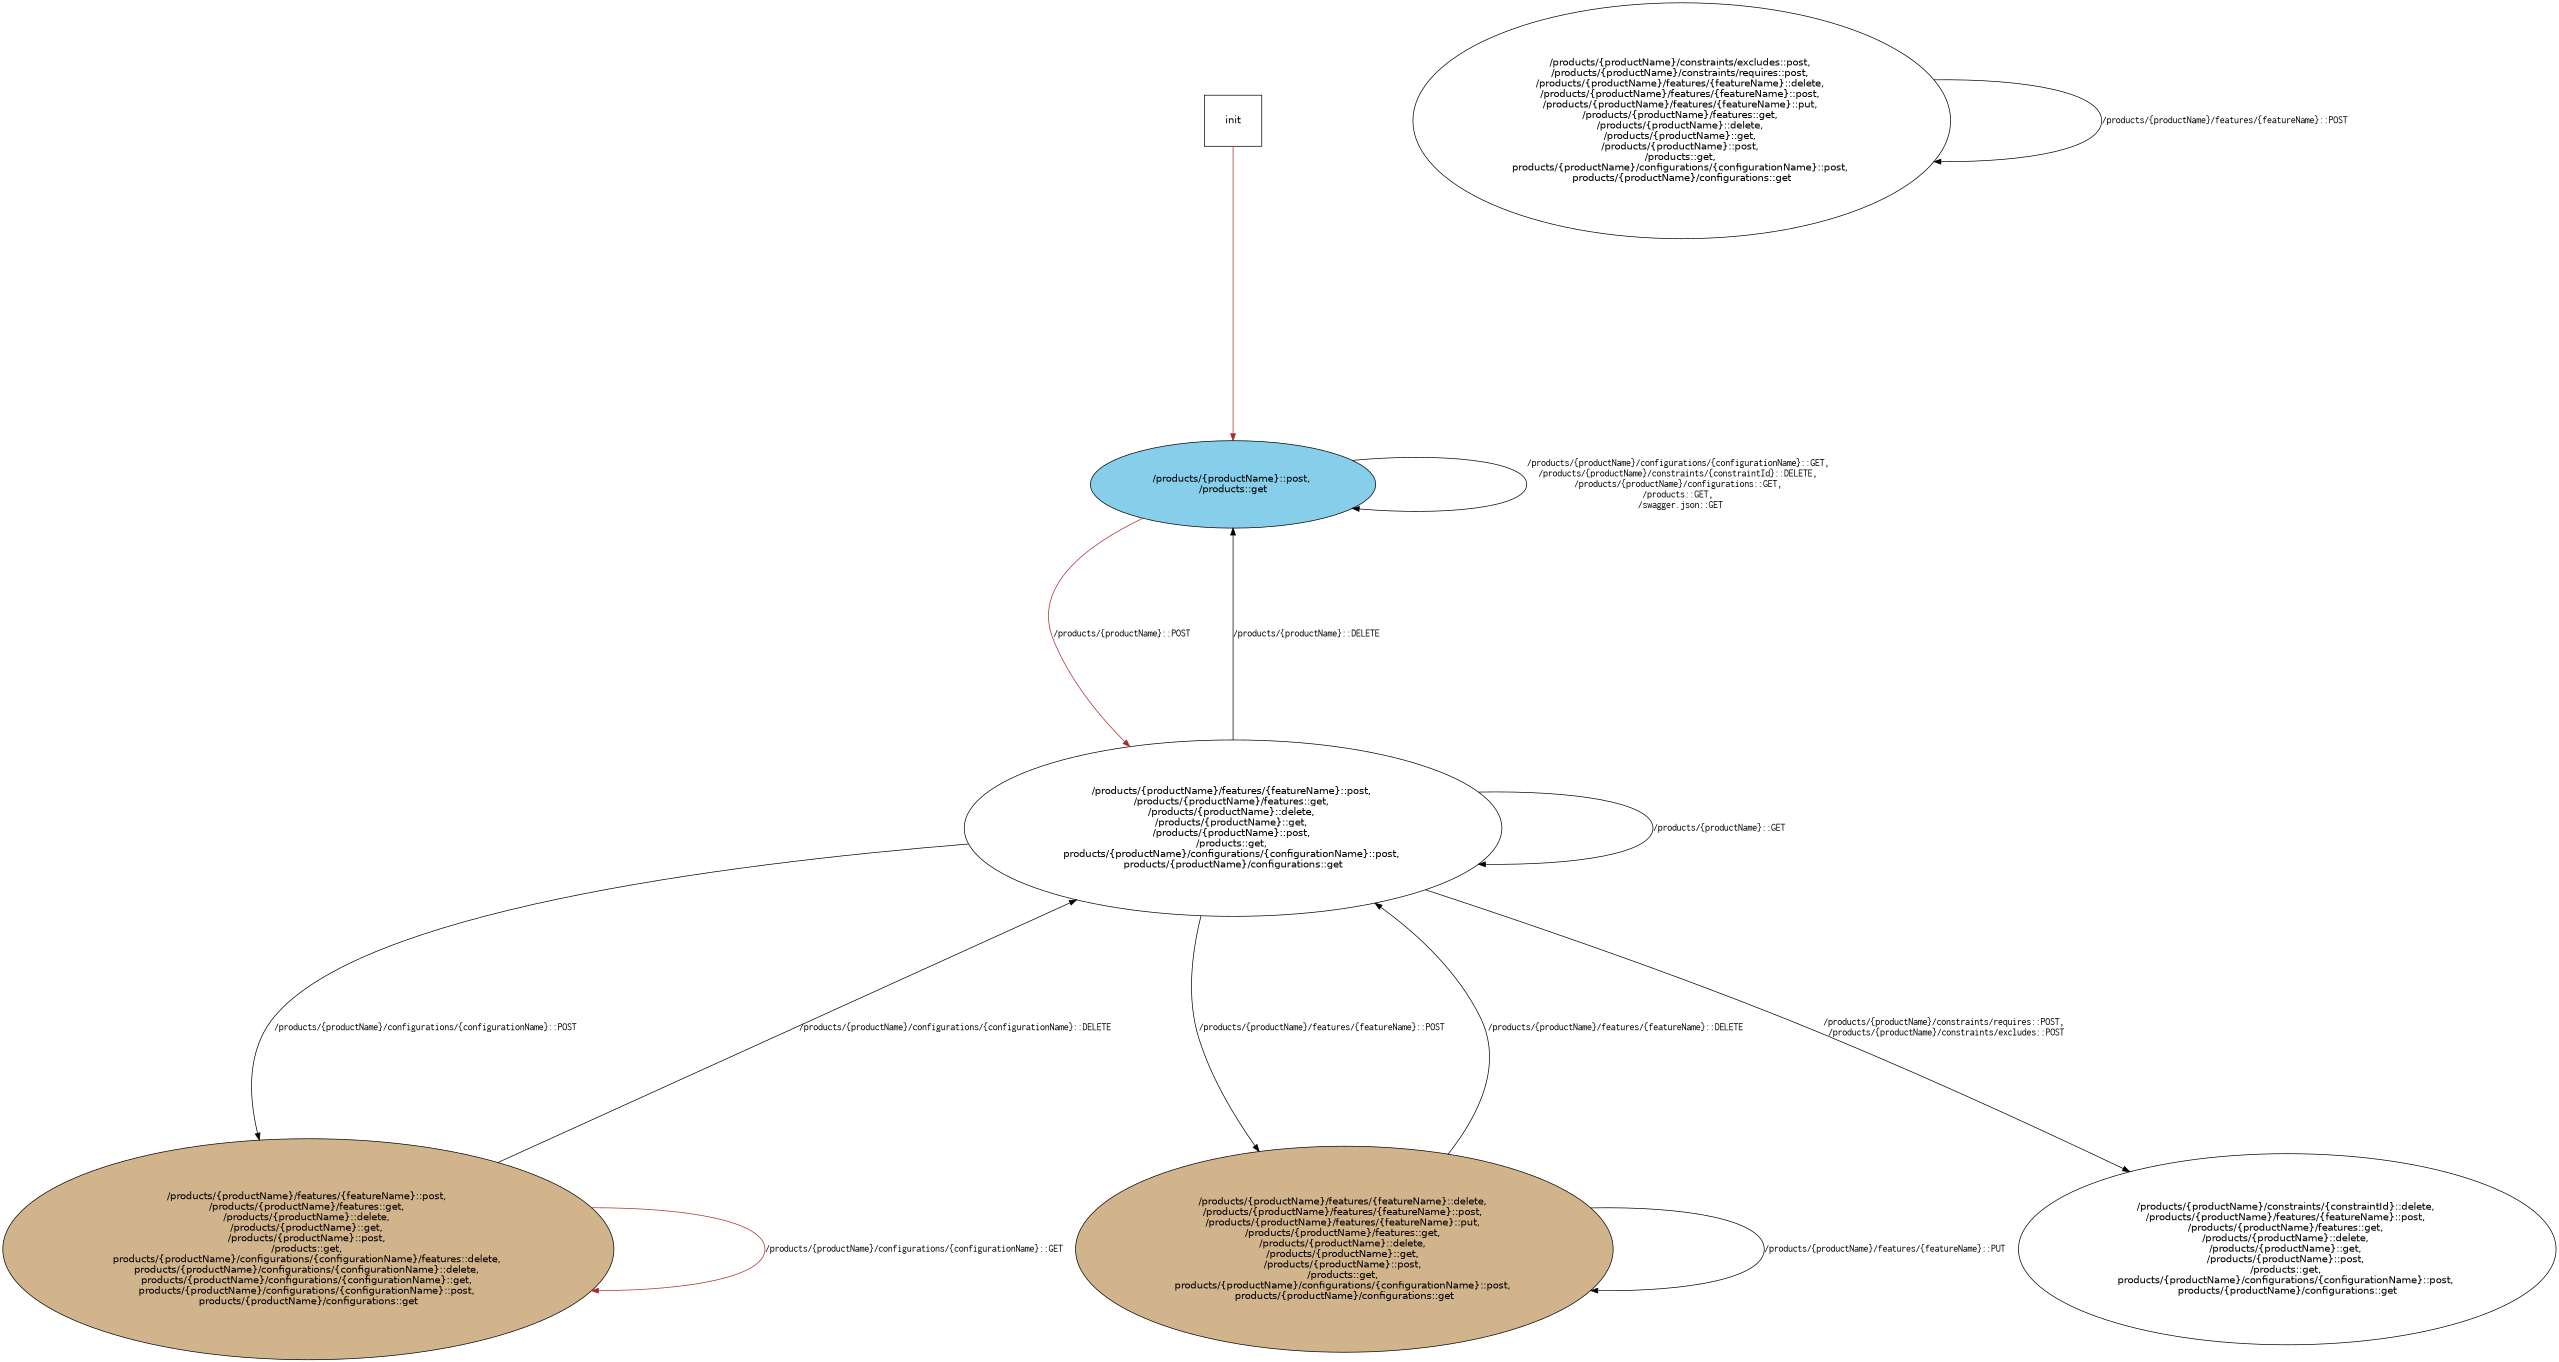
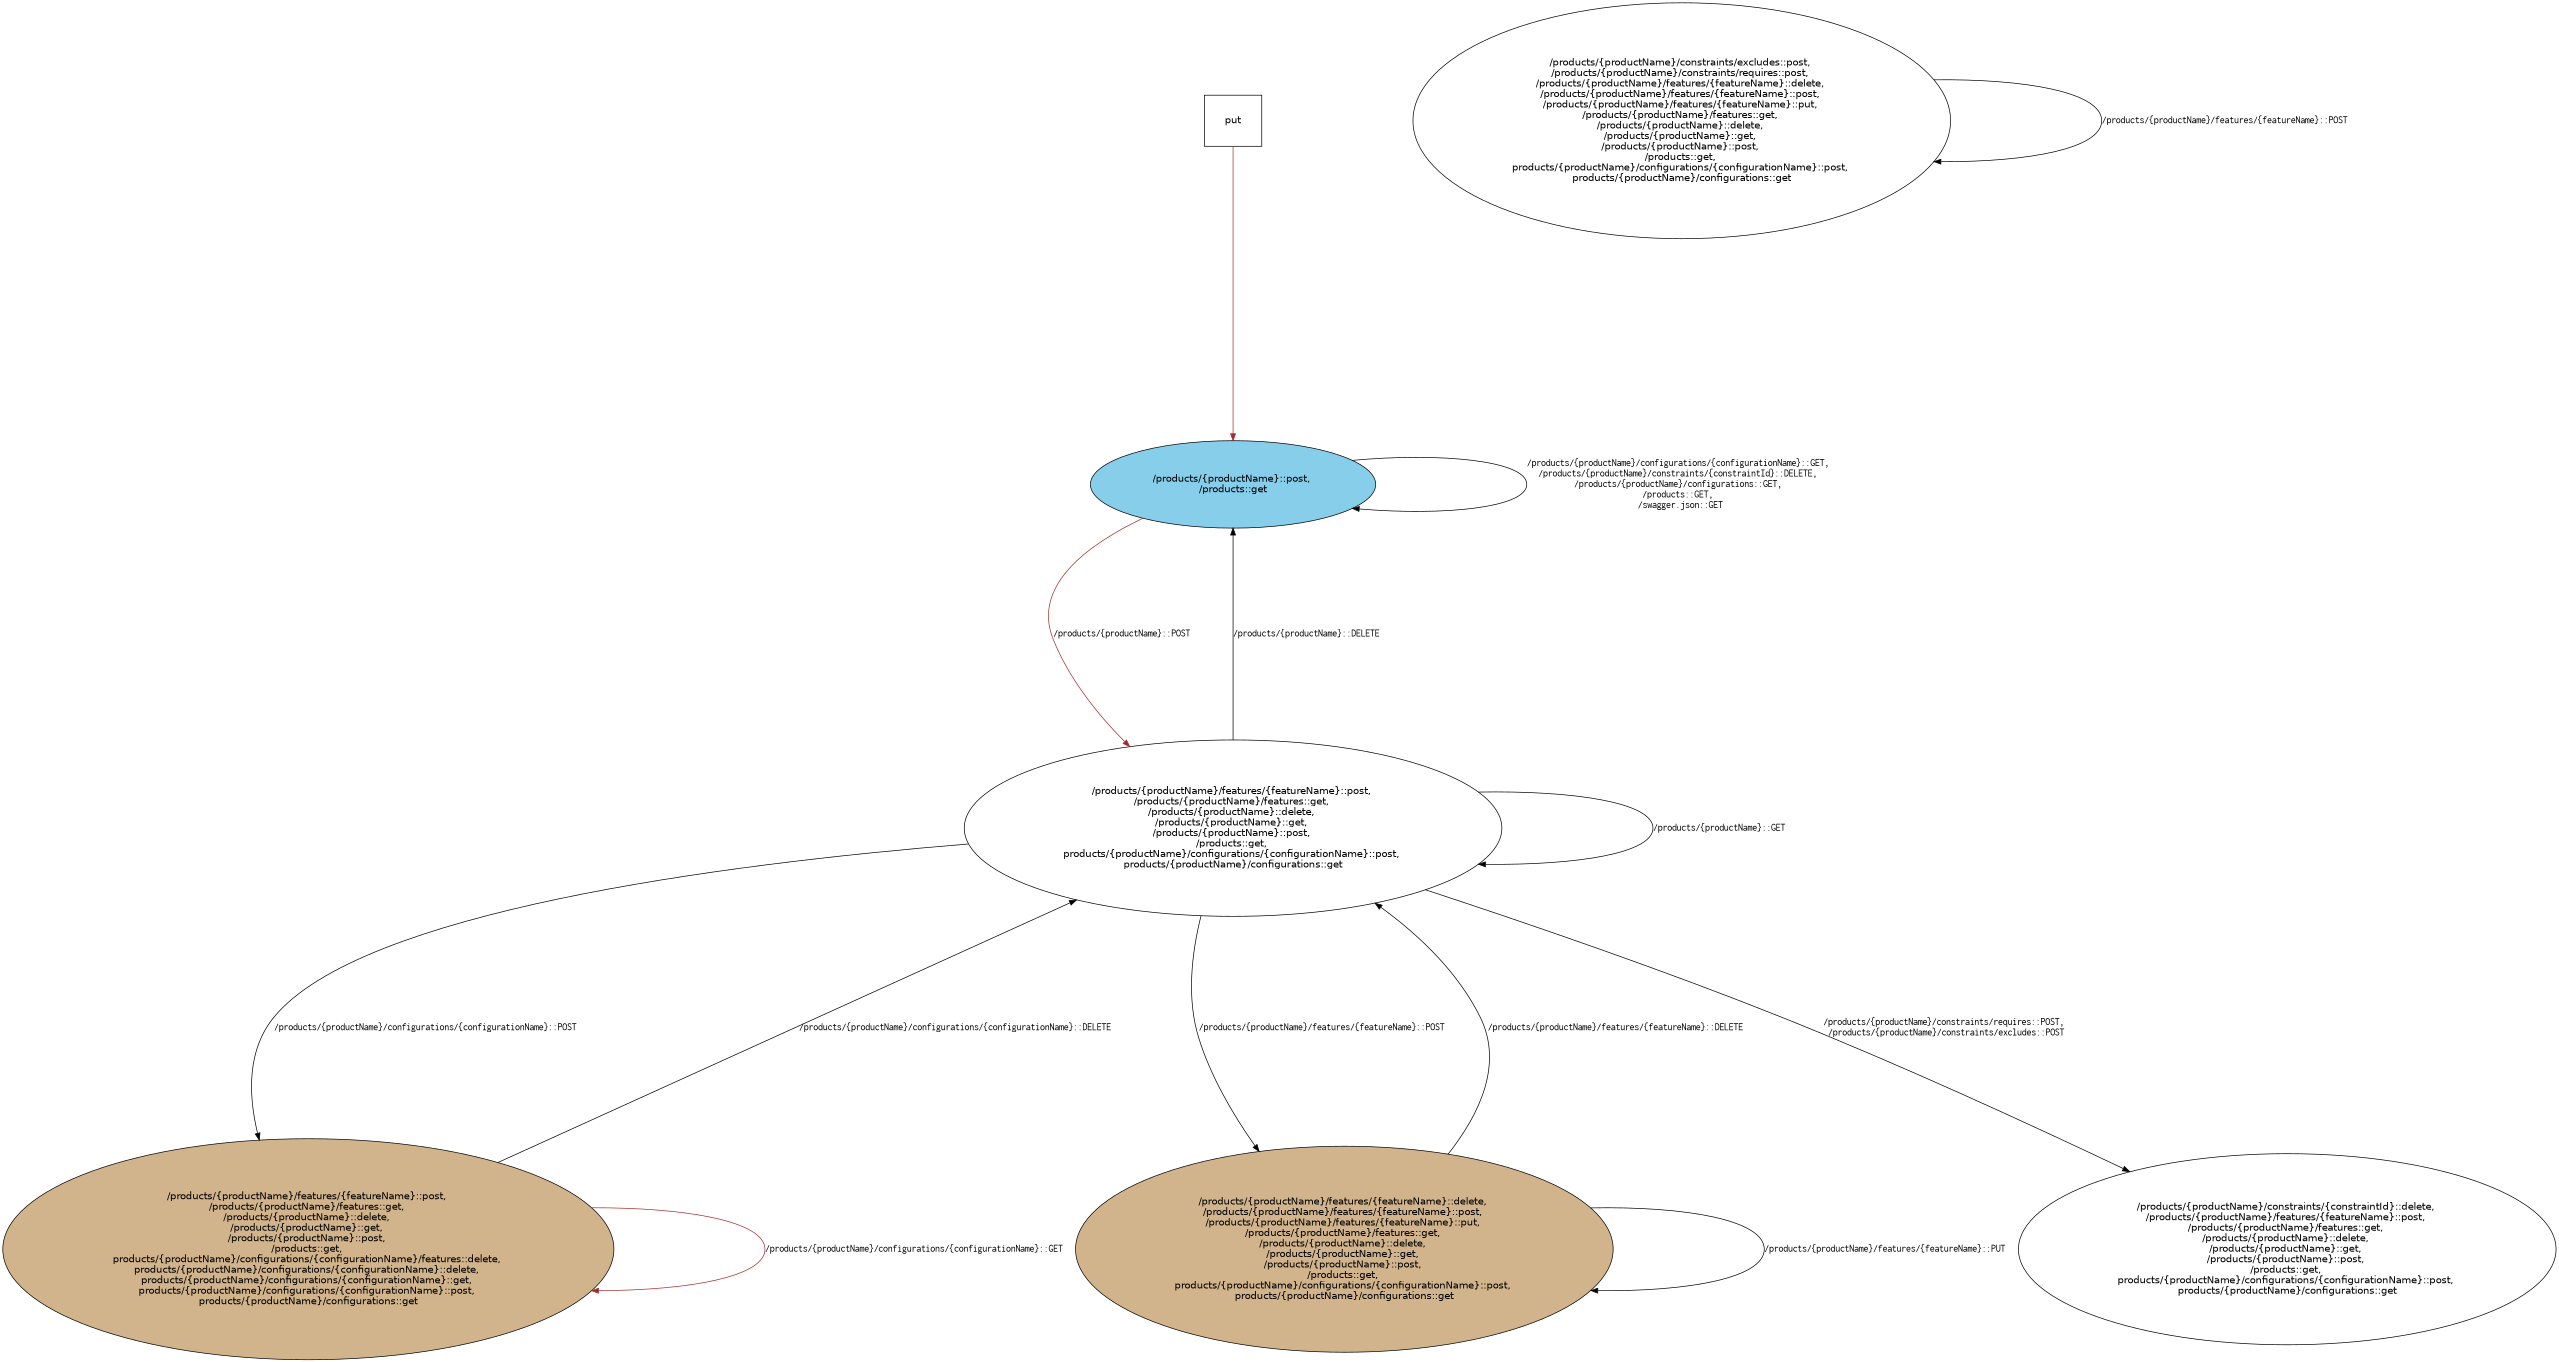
(1233, 121) -> (1233, 121)
